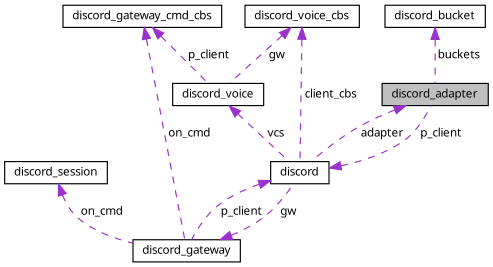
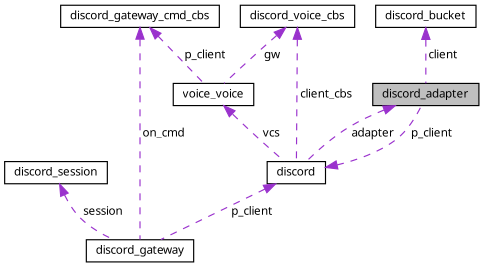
(458, 55) -> (442, 55)
(218, 94) -> (214, 94)
(101, 212) -> (102, 212)
(267, 215) -> none
